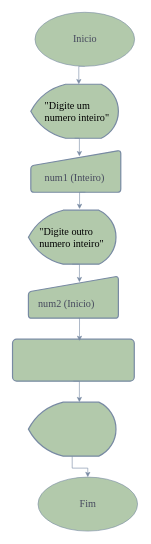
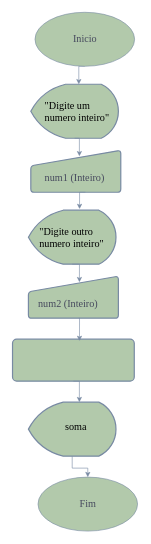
(62, 303) -> (64, 303)
none -> (79, 429)
